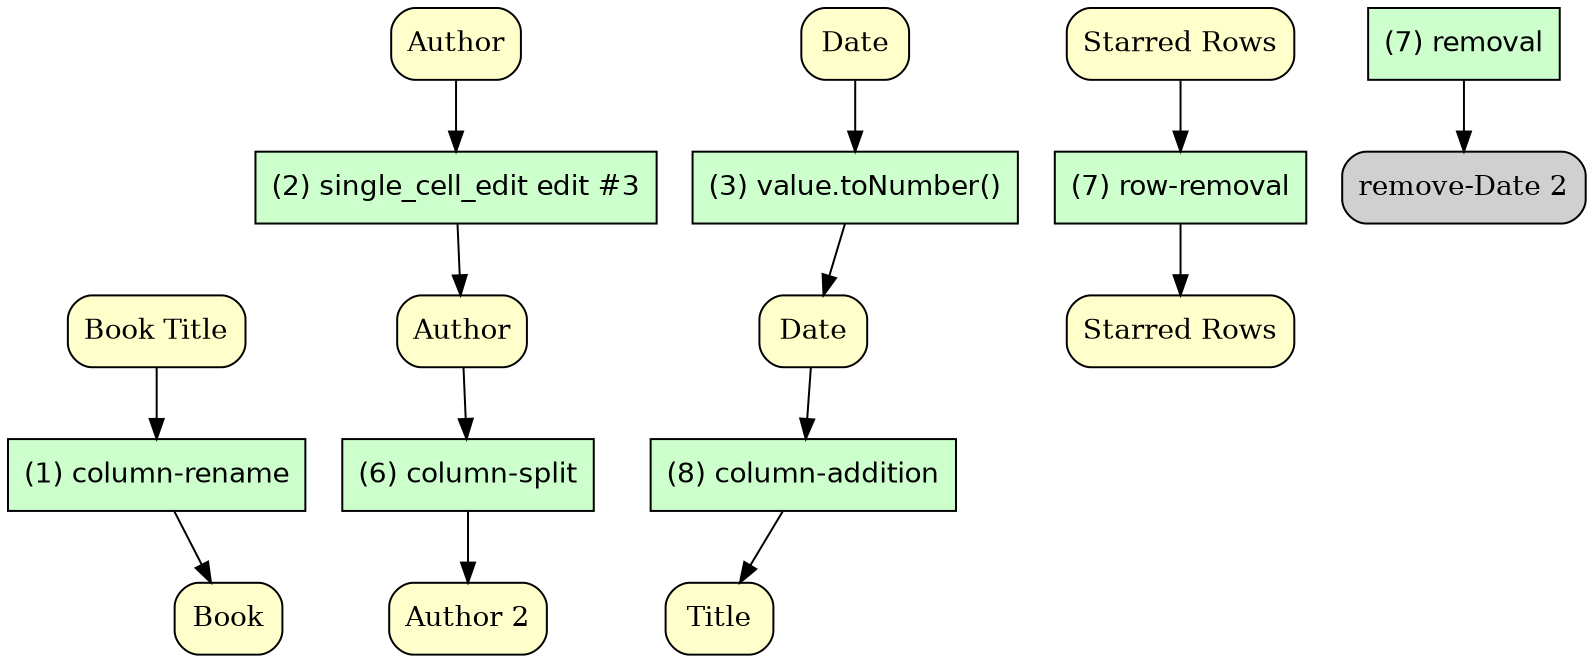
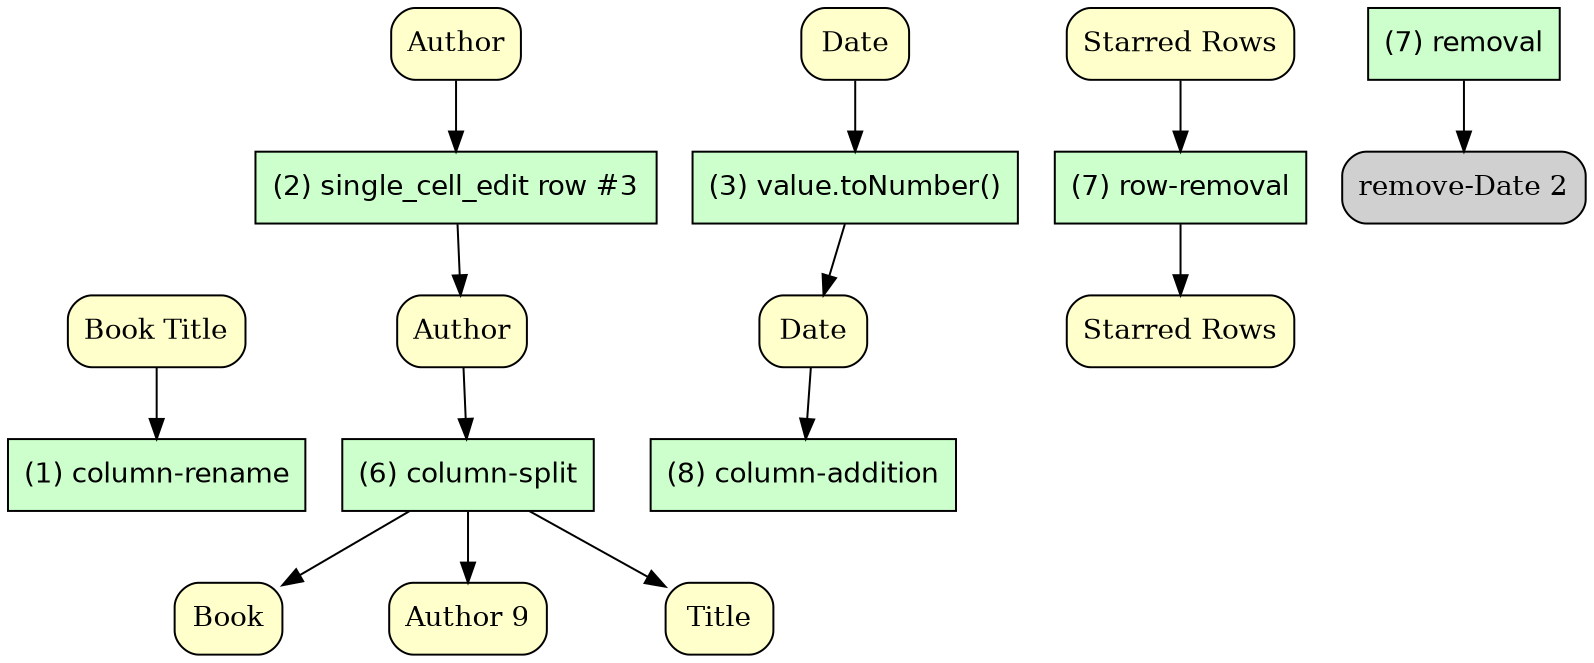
(456, 188) -> (456, 188)
(188, 538) -> (355, 543)
(766, 538) -> (589, 544)
(468, 619) -> (468, 619)
